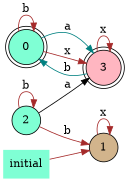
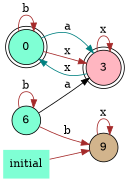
(68, 68) -> (68, 68)
(26, 120) -> (26, 120)
(104, 147) -> (104, 147)
